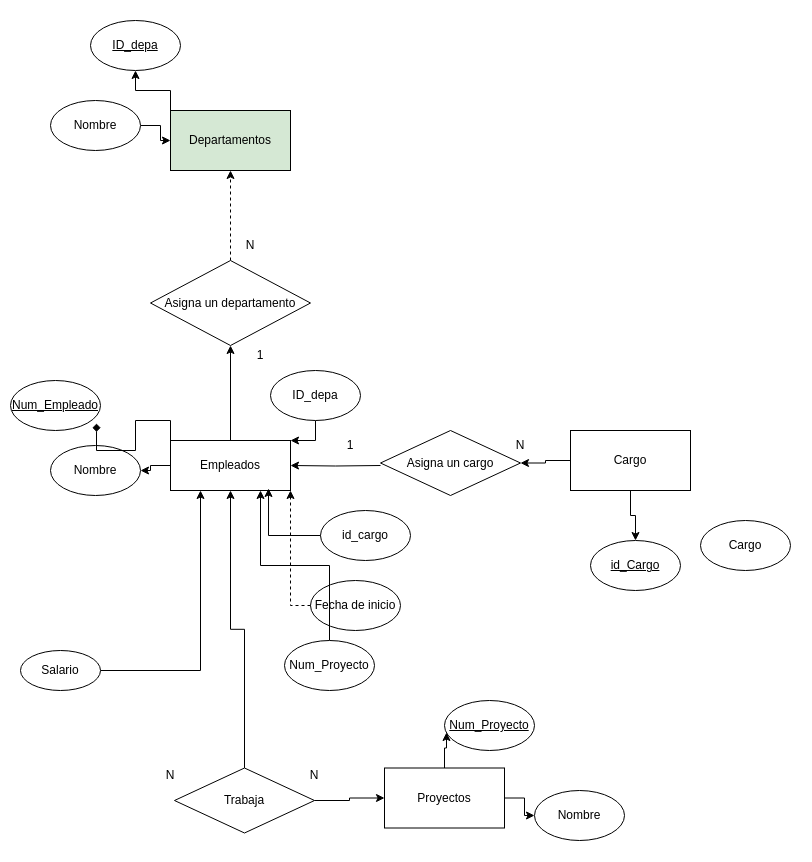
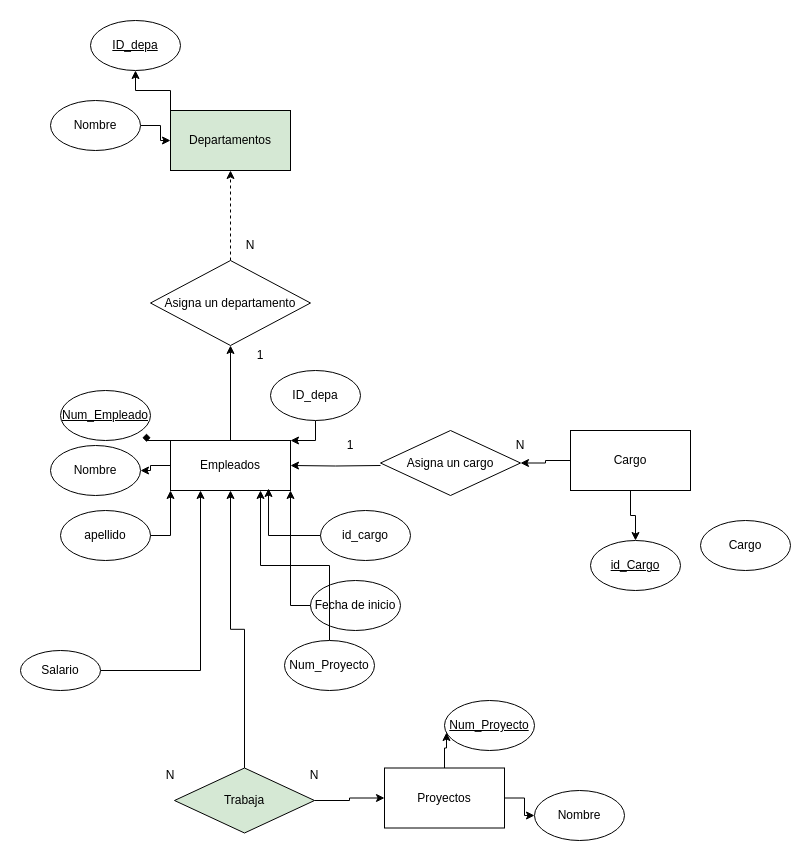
(56, 406) -> (106, 416)
none -> (171, 526)
none -> (106, 536)
(291, 560) -> (291, 560)
(245, 801) -> (245, 801)
